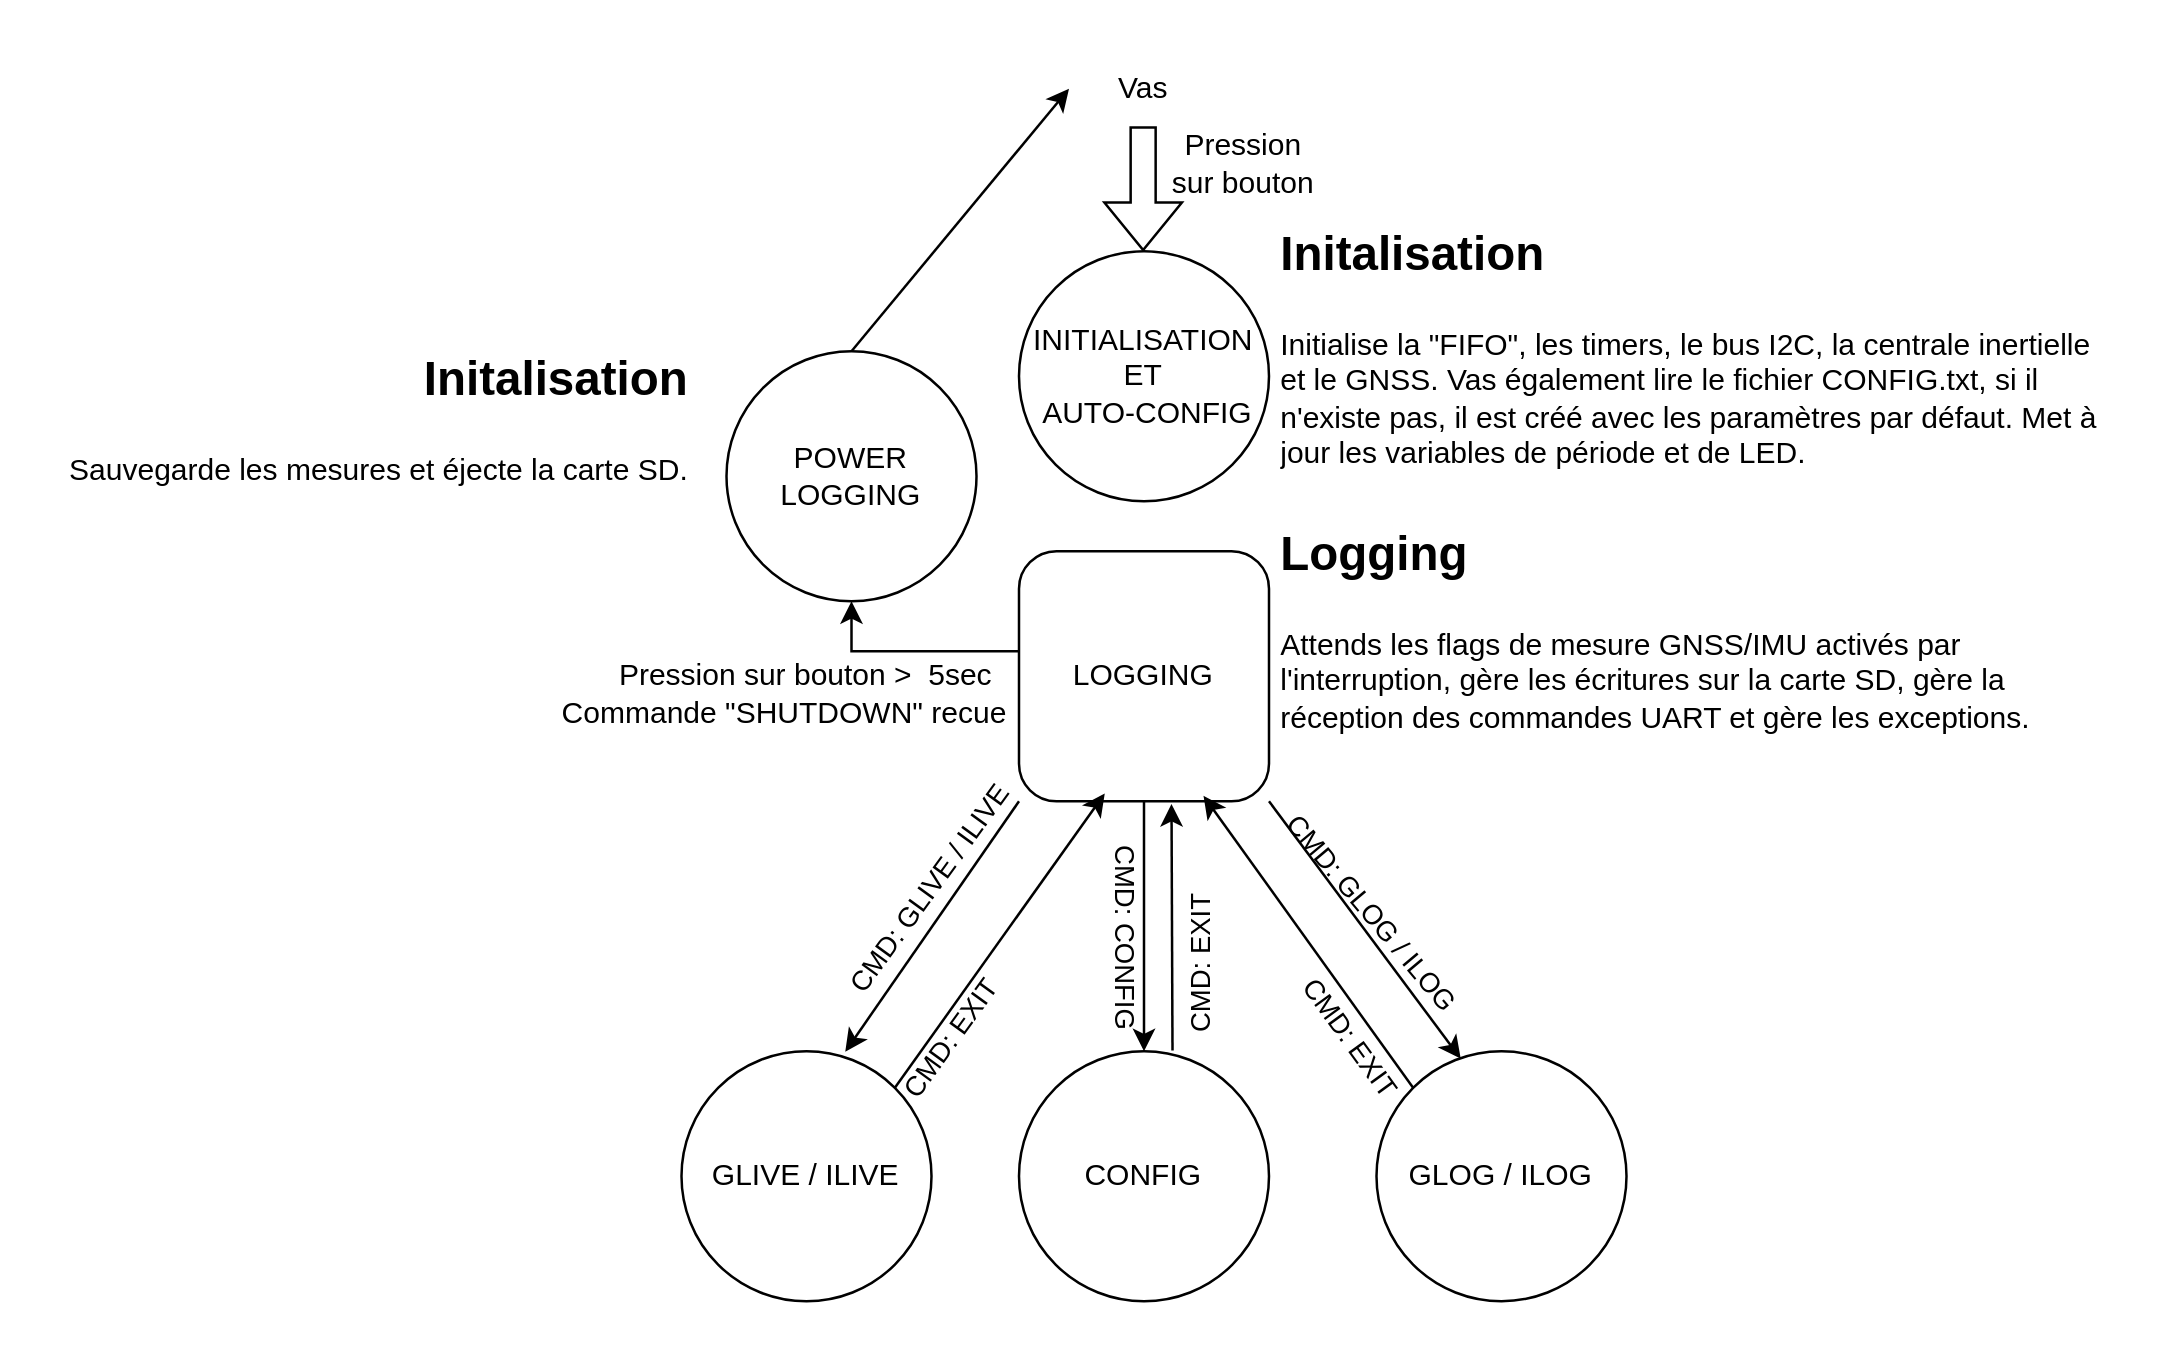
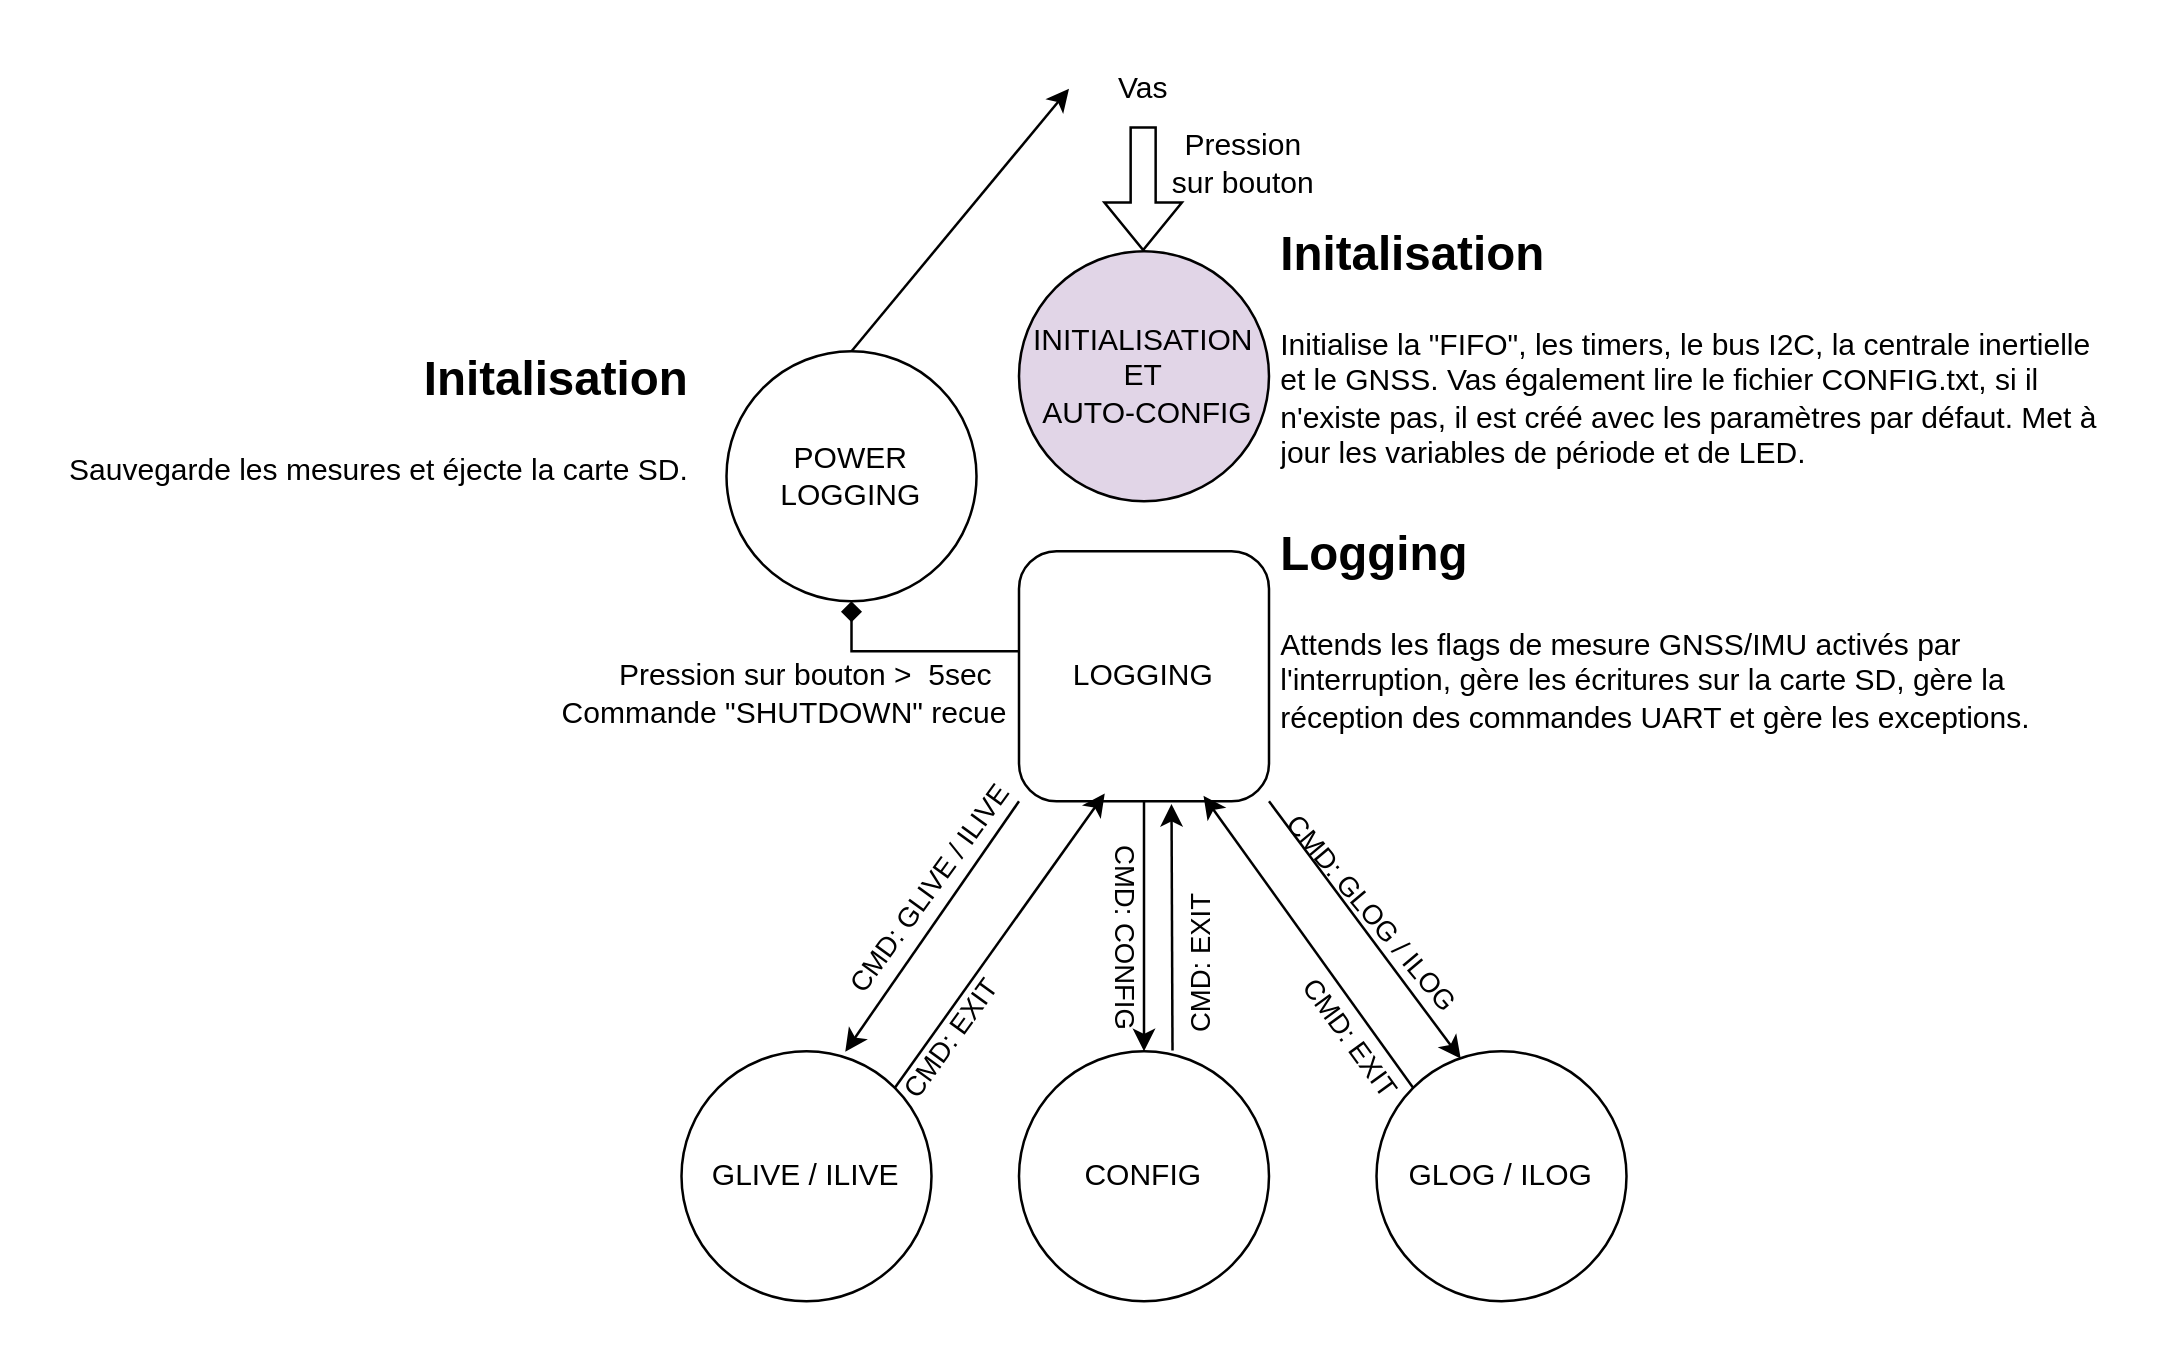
(1144, 376) -> (1144, 376)
(851, 620) -> (851, 622)
